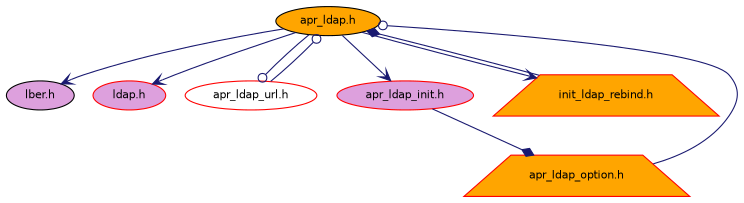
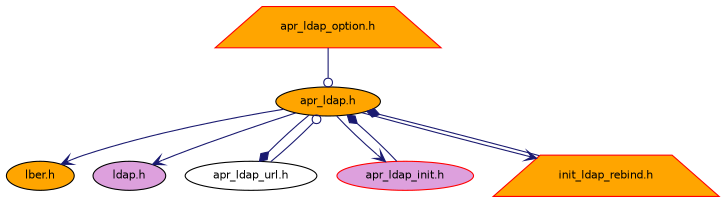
(287, 54) -> (288, 133)
(40, 95) -> (40, 176)
(129, 95) -> (129, 176)
(251, 95) -> (251, 176)
(477, 129) -> (378, 142)
